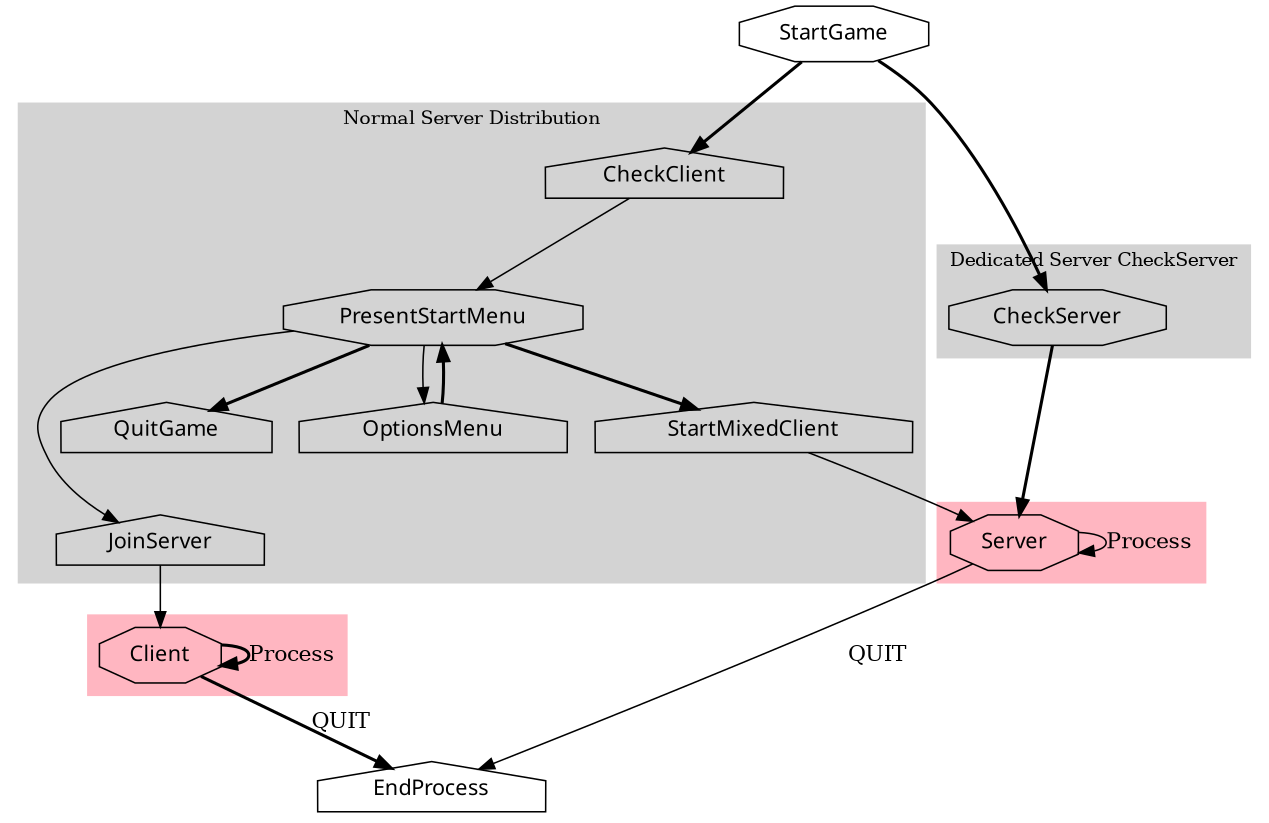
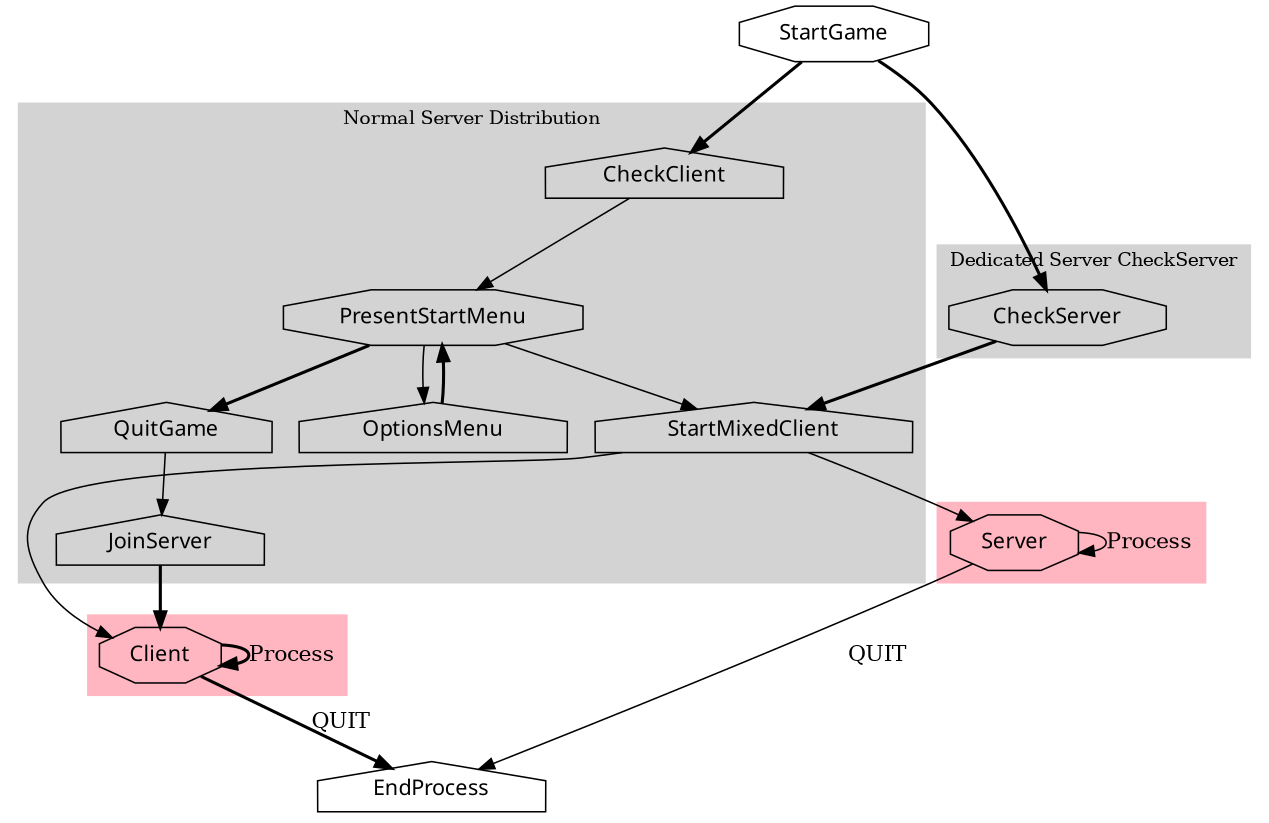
(98, 372) -> (163, 485)
(594, 374) -> (594, 374)
(1037, 422) -> (910, 372)
none -> (250, 469)
(160, 593) -> (160, 593)
